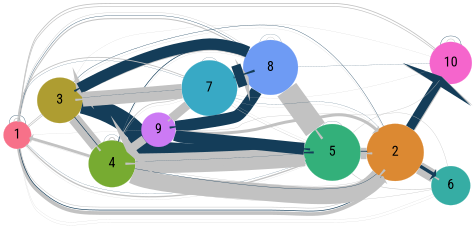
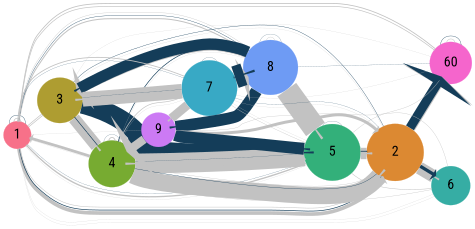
(451, 63) -> (451, 63)
